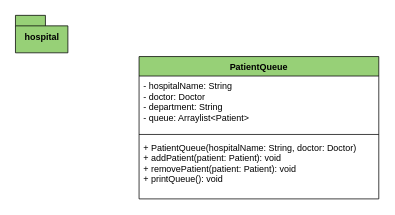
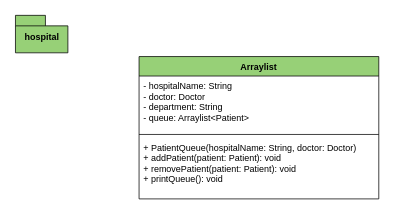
(259, 67) -> (259, 67)
